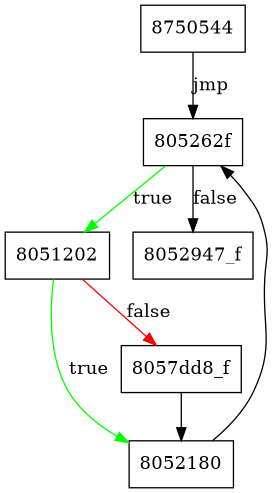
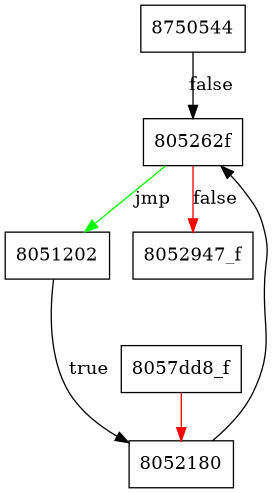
(211, 85) -> (211, 85)
(193, 192) -> (193, 192)
(153, 199) -> (153, 199)
(114, 308) -> none
(59, 369) -> (59, 369)
(181, 410) -> (181, 410)
